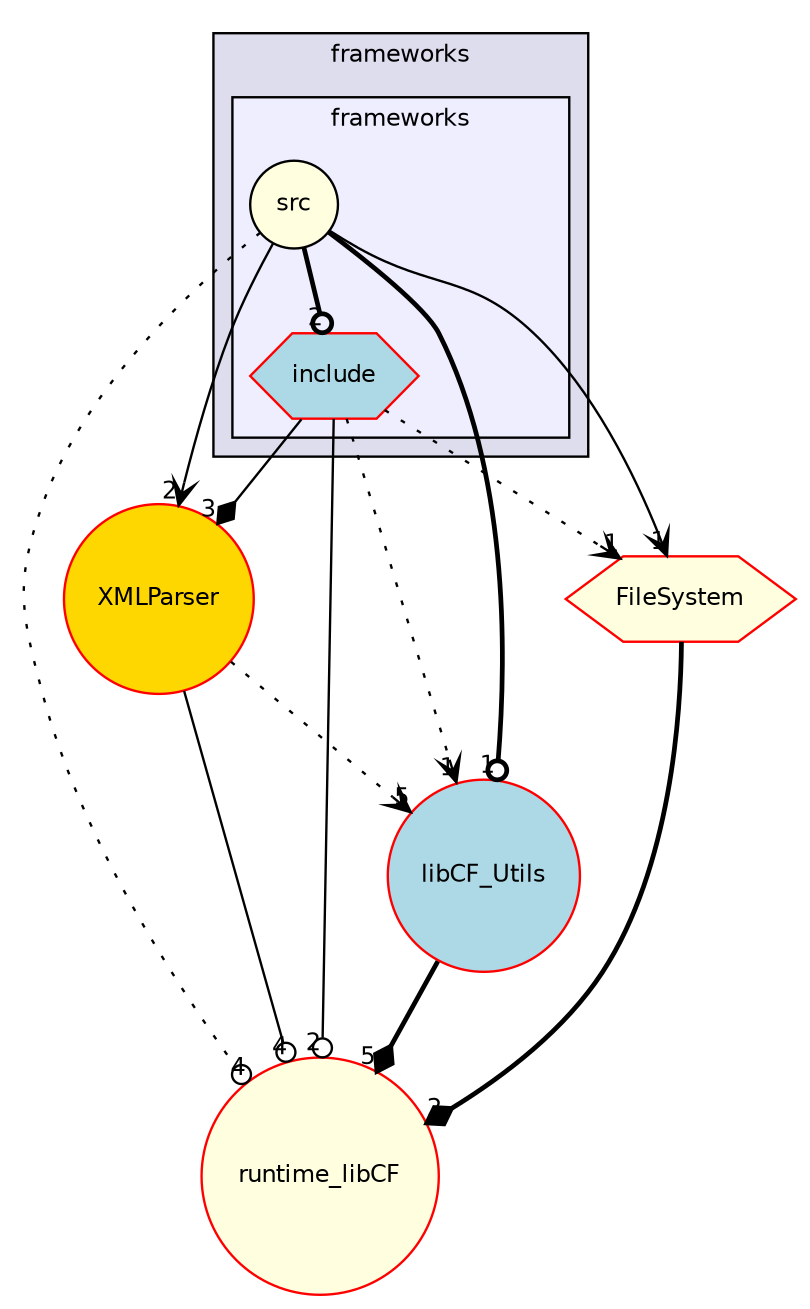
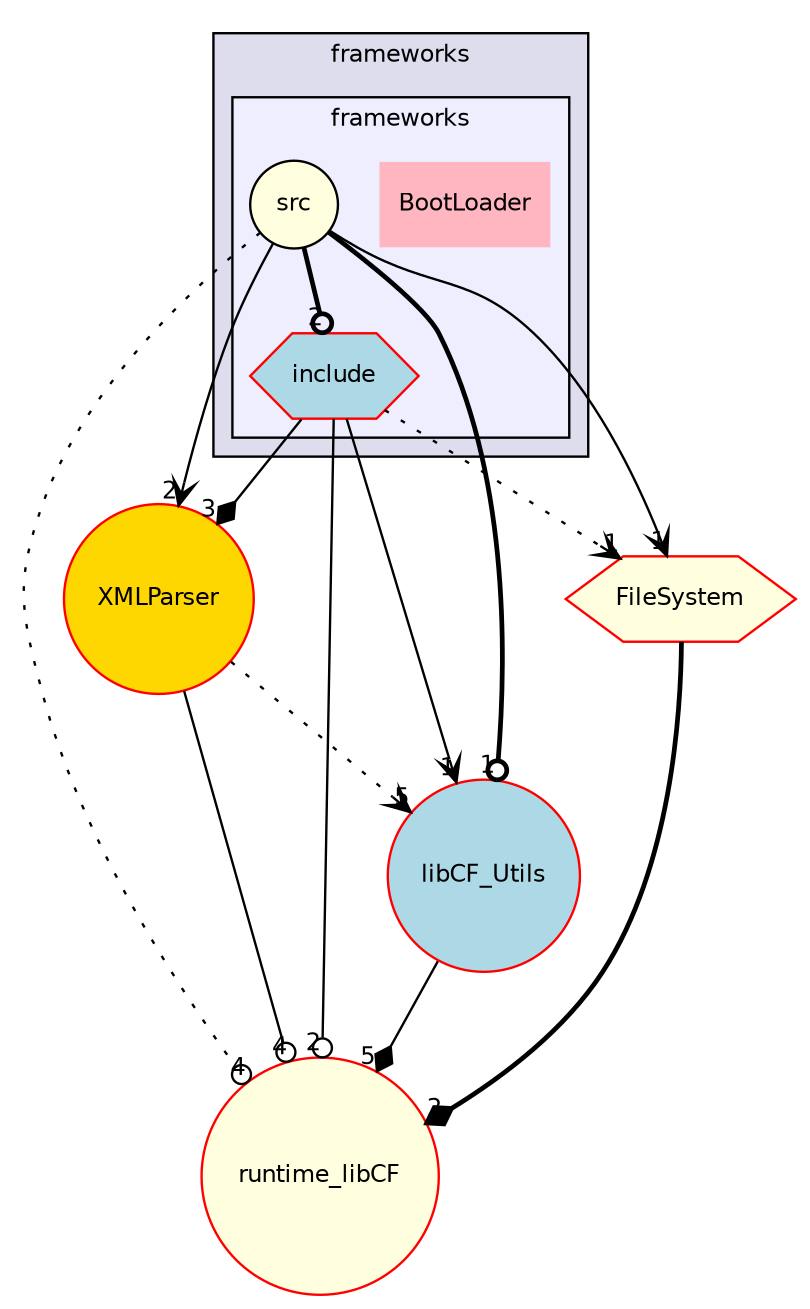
none -> (465, 205)
(398, 589) -> (398, 589)
(414, 1004) -> (414, 1004)
